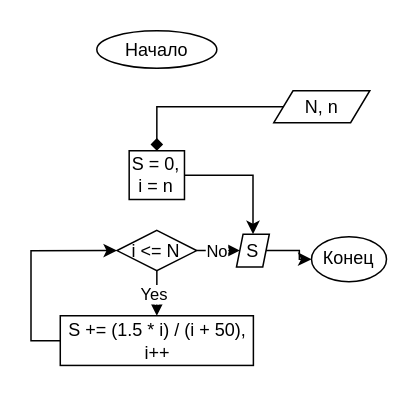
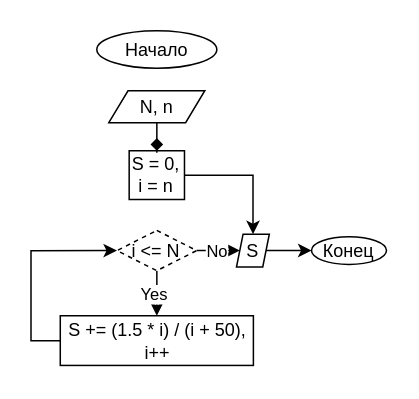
(322, 107) -> (157, 107)
(157, 251) -> (157, 251)
(349, 259) -> (349, 251)
